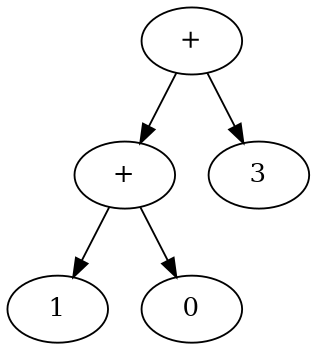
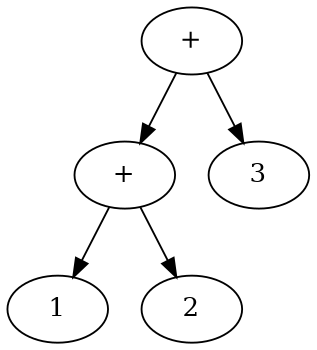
(192, 309) -> (192, 309)
